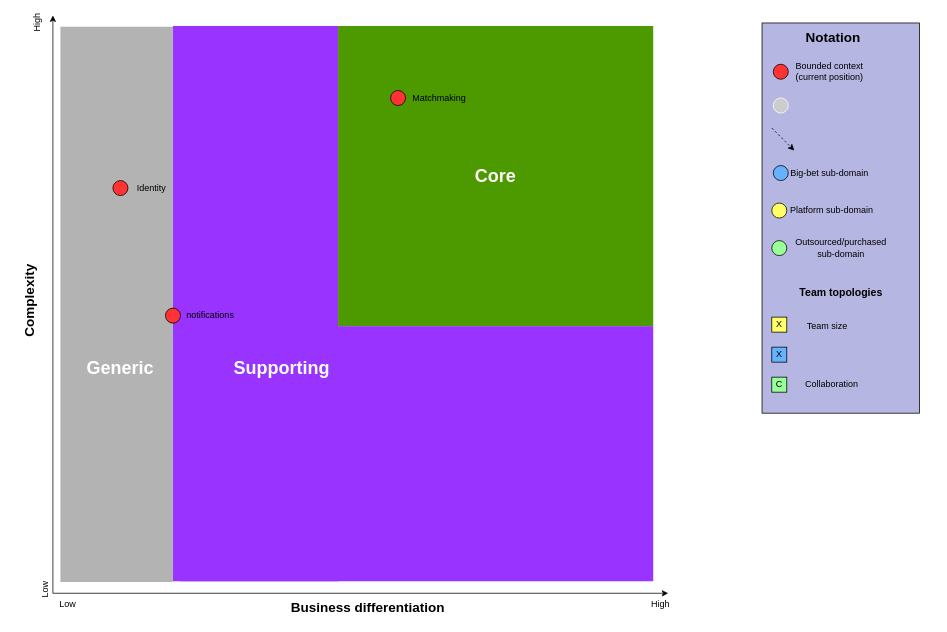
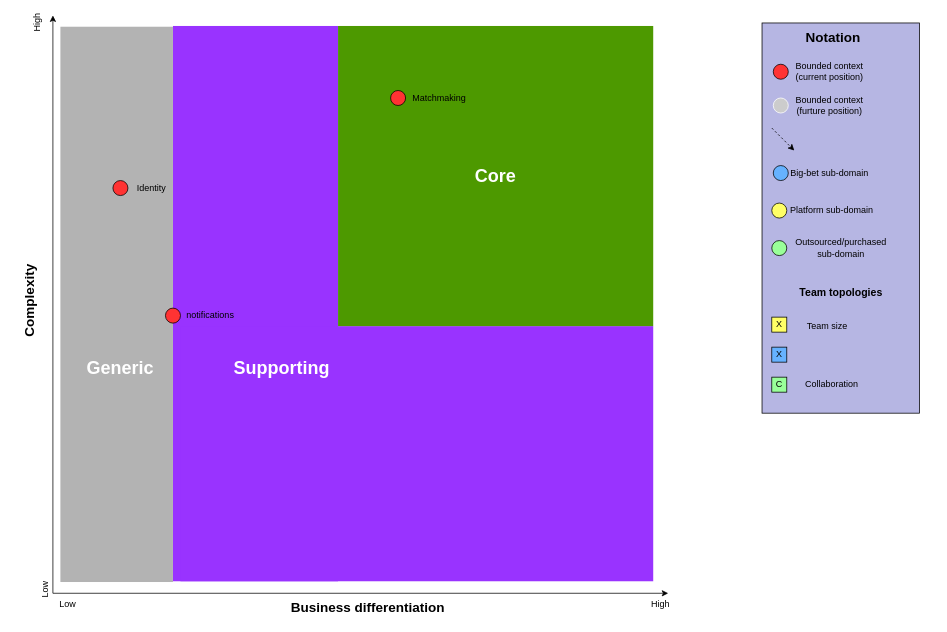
none -> (829, 105)
